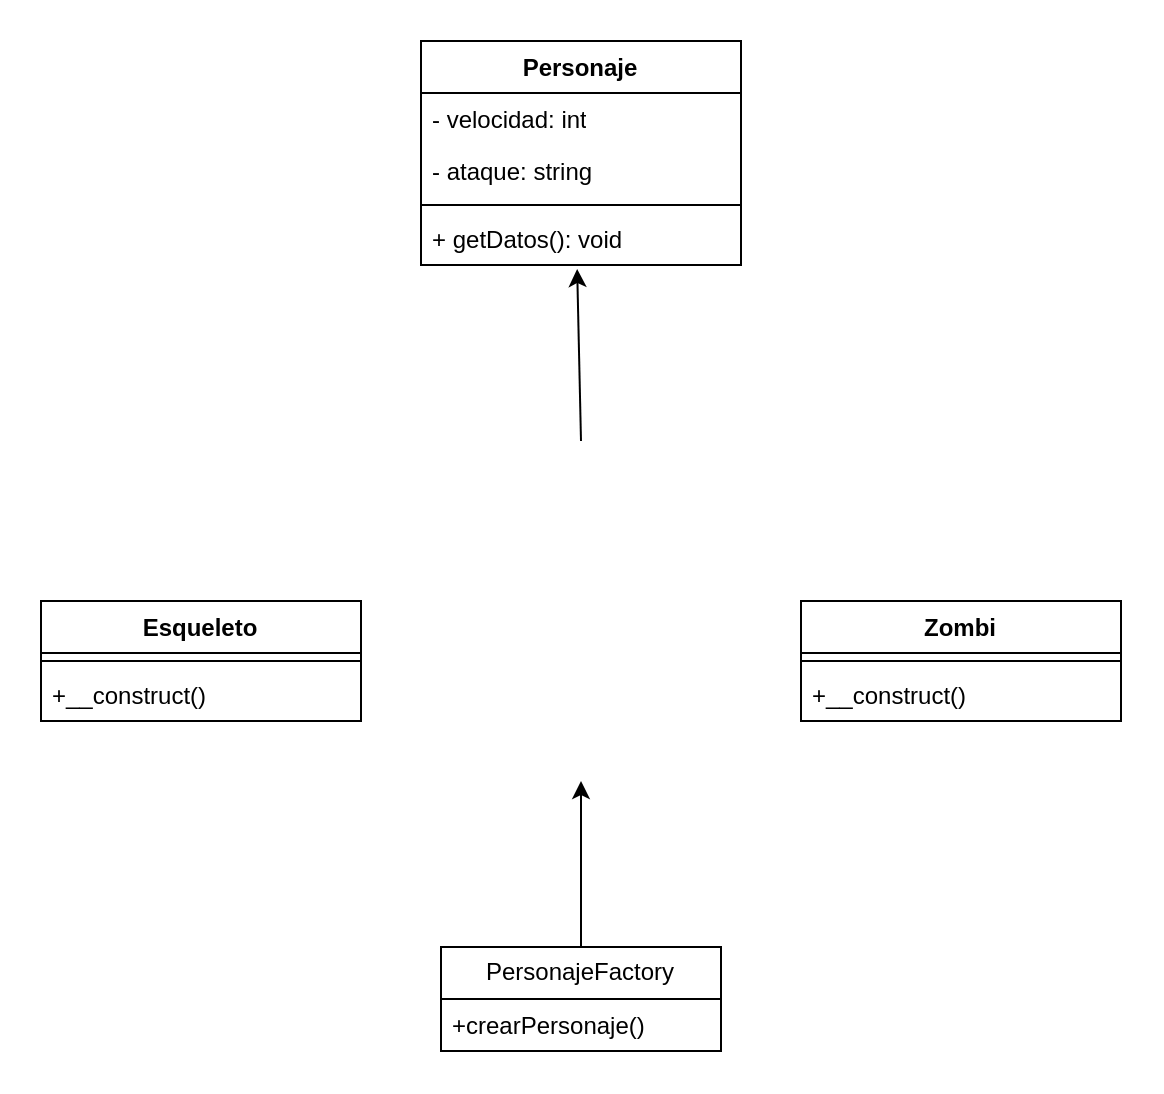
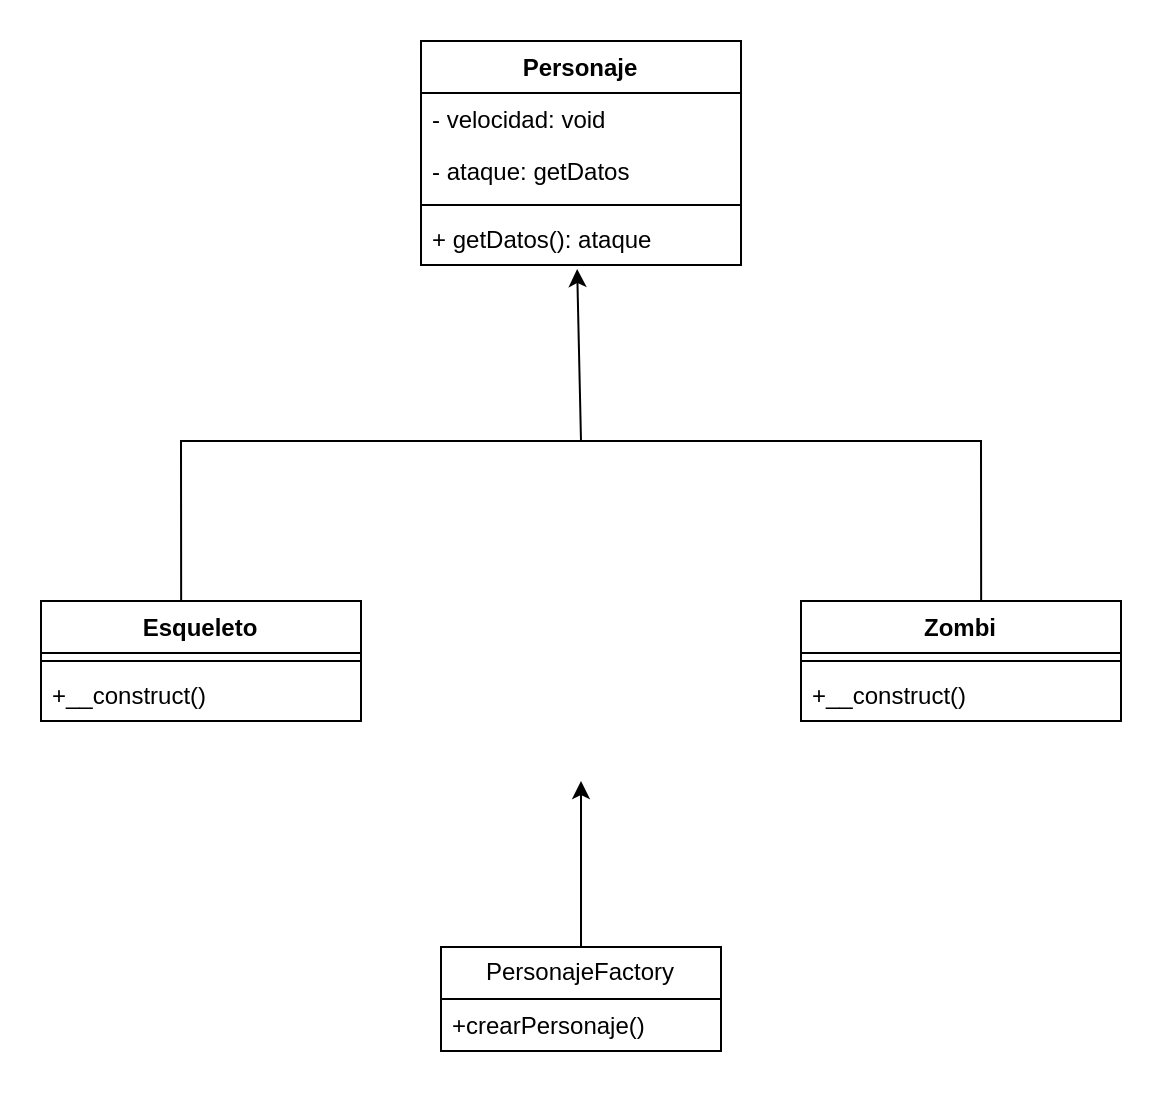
(522, 121) -> (529, 121)
(528, 173) -> (545, 173)
(541, 241) -> (558, 241)
none -> (584, 441)
